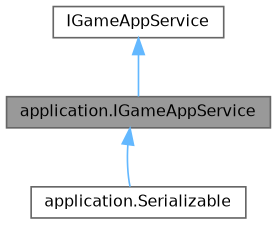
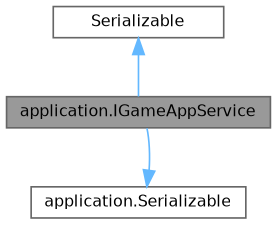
(138, 22) -> (138, 22)
(128, 166) -> (149, 149)
